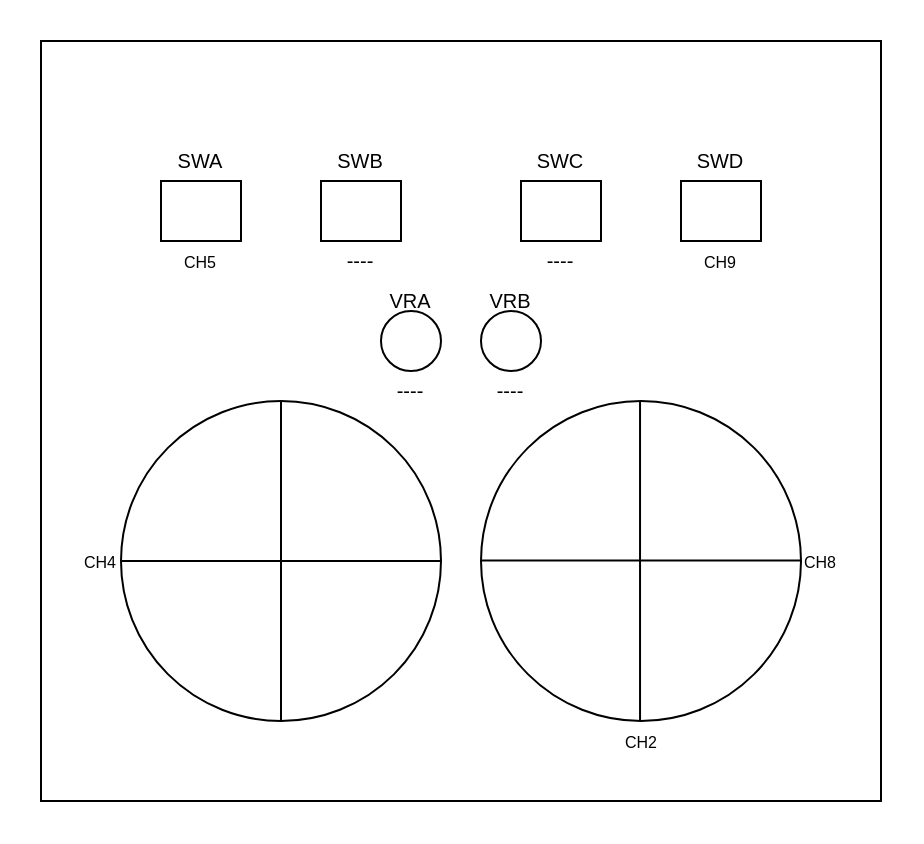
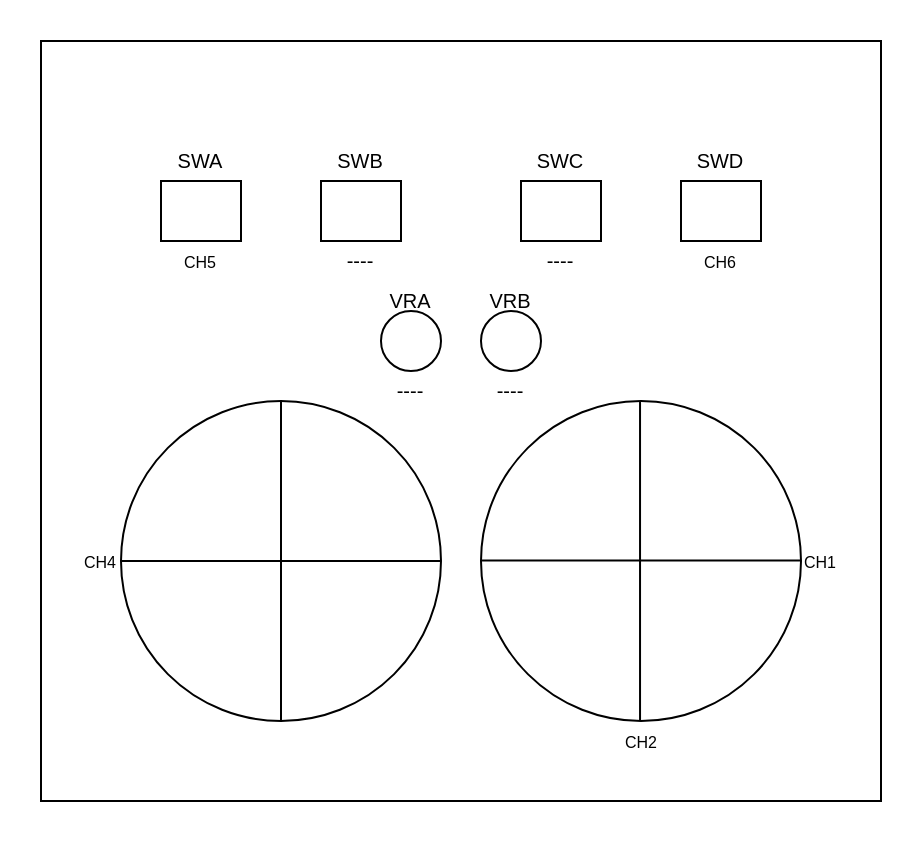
(721, 261) -> (721, 261)
(821, 561) -> (821, 561)
